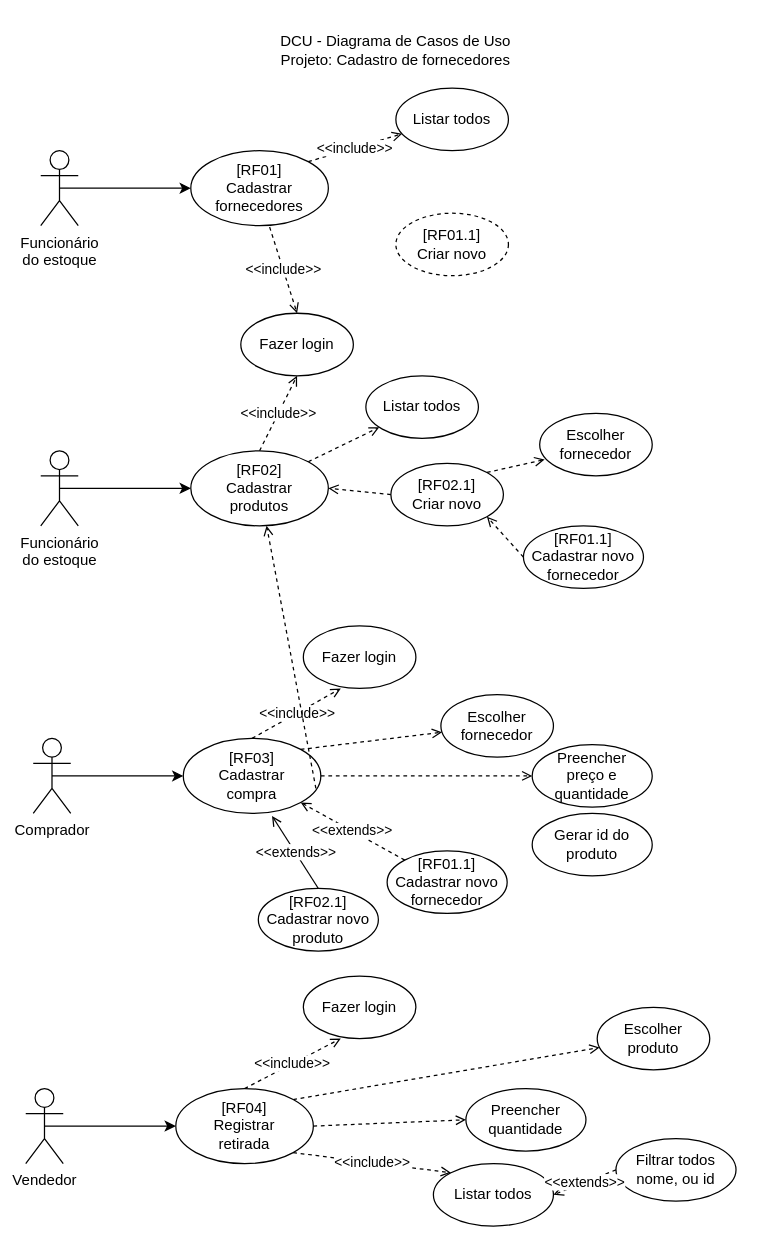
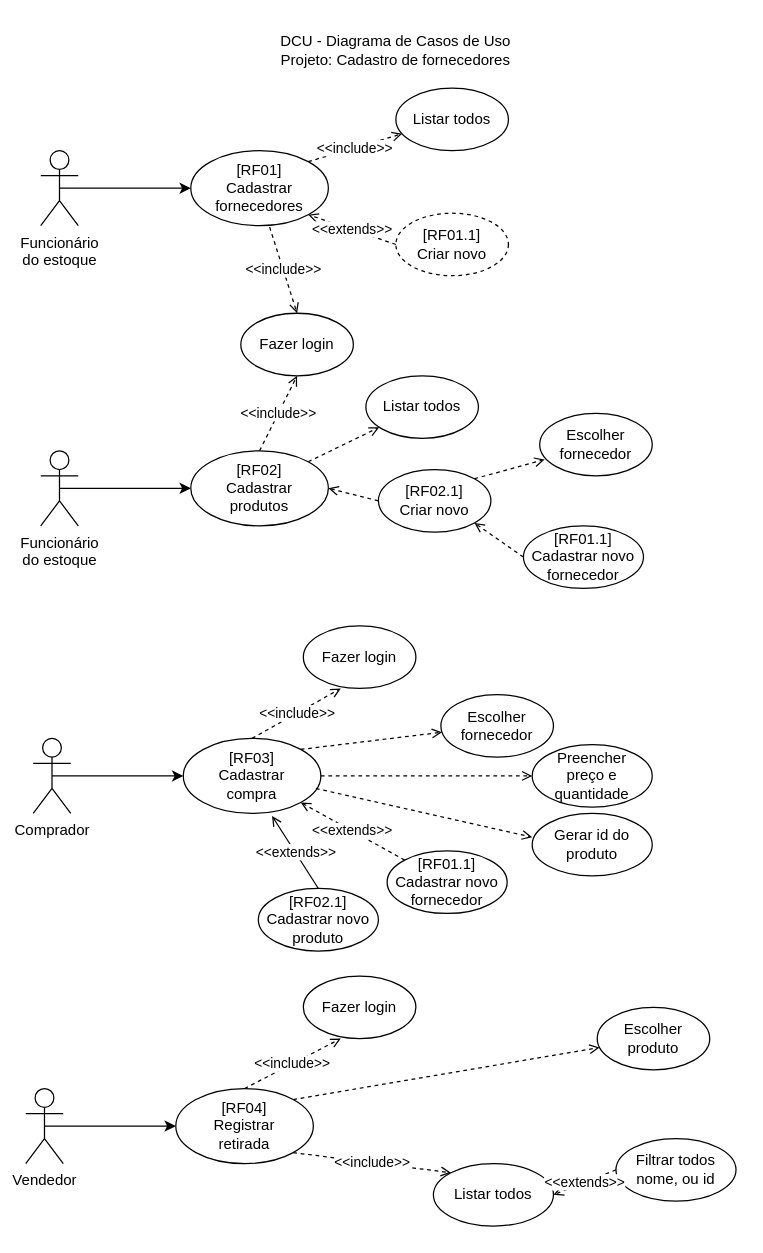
none -> (365, 234)
(447, 494) -> (434, 501)
(284, 618) -> (422, 812)
(526, 1119) -> none
(387, 1123) -> none
